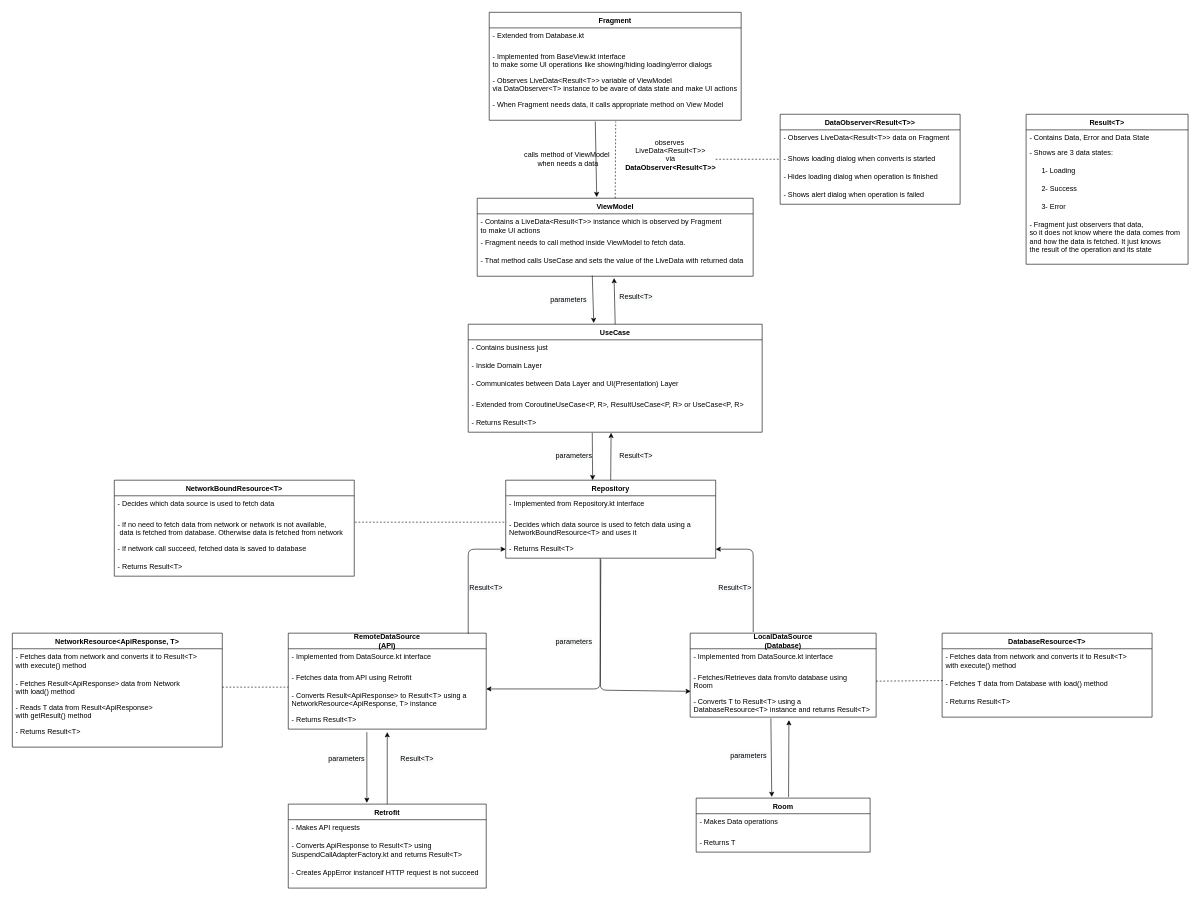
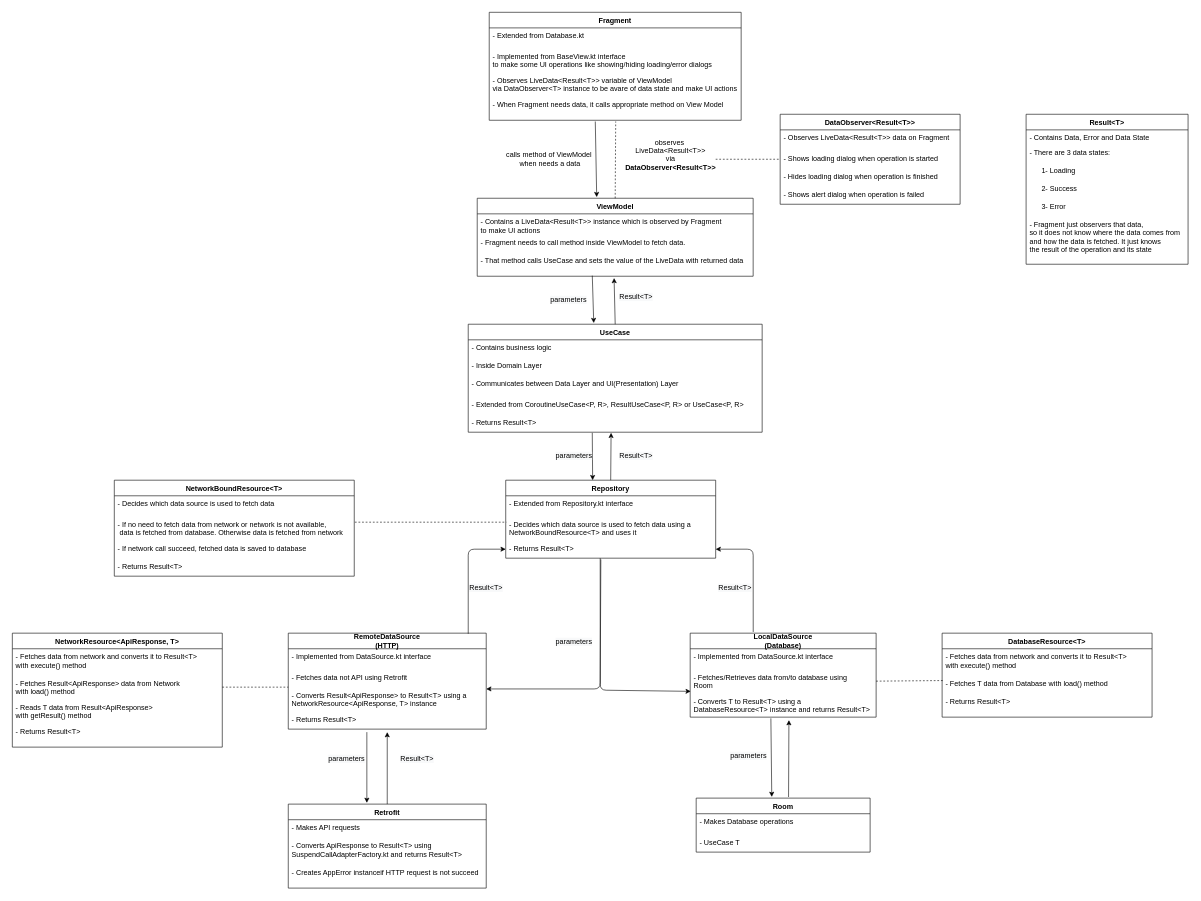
(1076, 152) -> (1076, 152)
(867, 158) -> (868, 158)
(568, 159) -> (550, 159)
(515, 348) -> (515, 348)
(586, 504) -> (581, 504)
(387, 637) -> (387, 637)
(361, 677) -> (359, 677)
(742, 822) -> (750, 822)
(720, 842) -> (720, 842)
